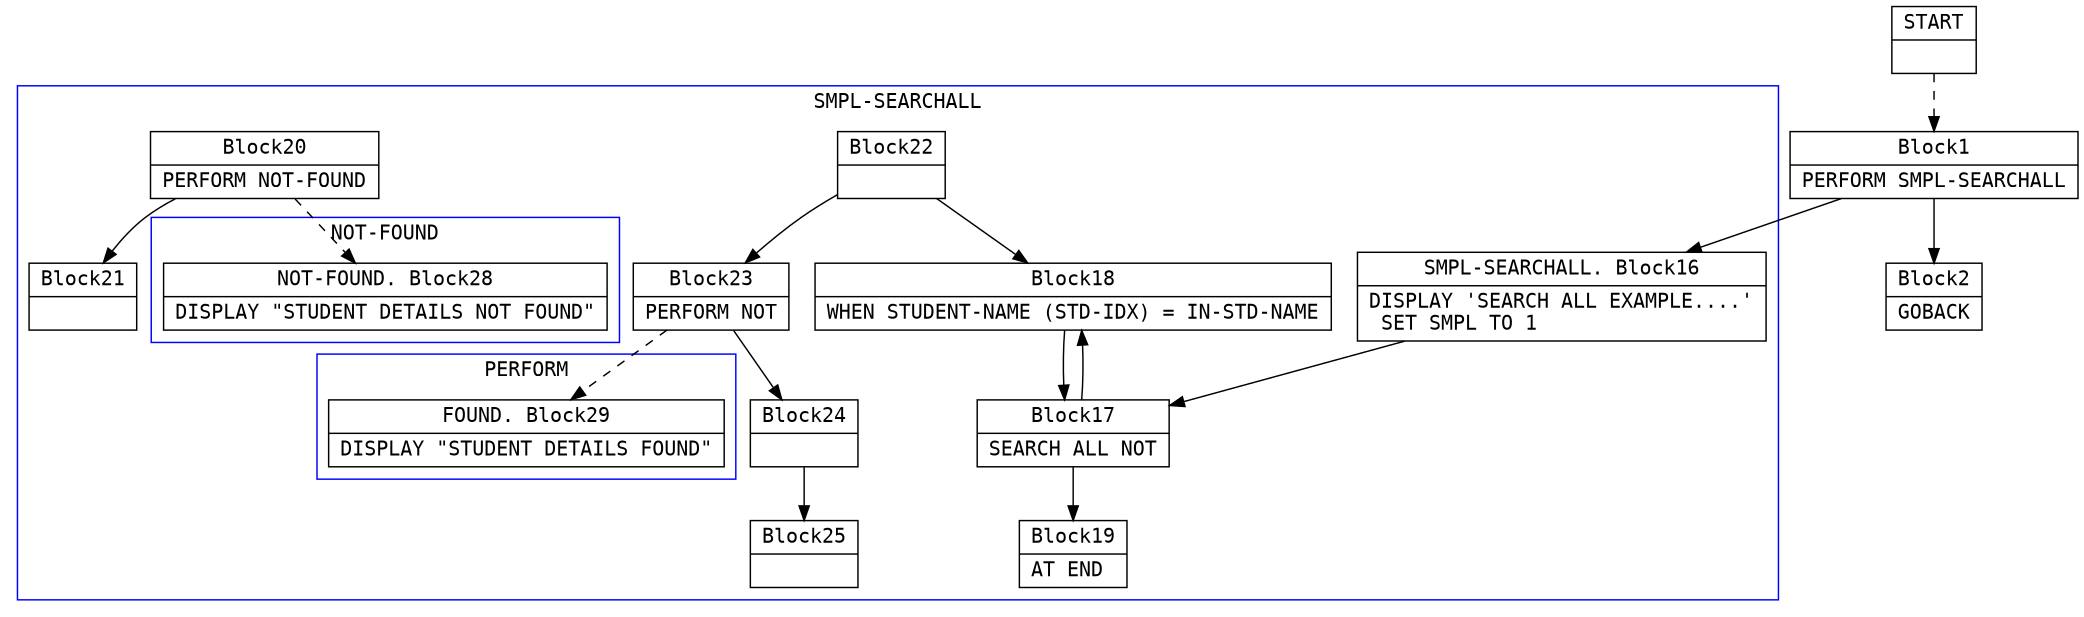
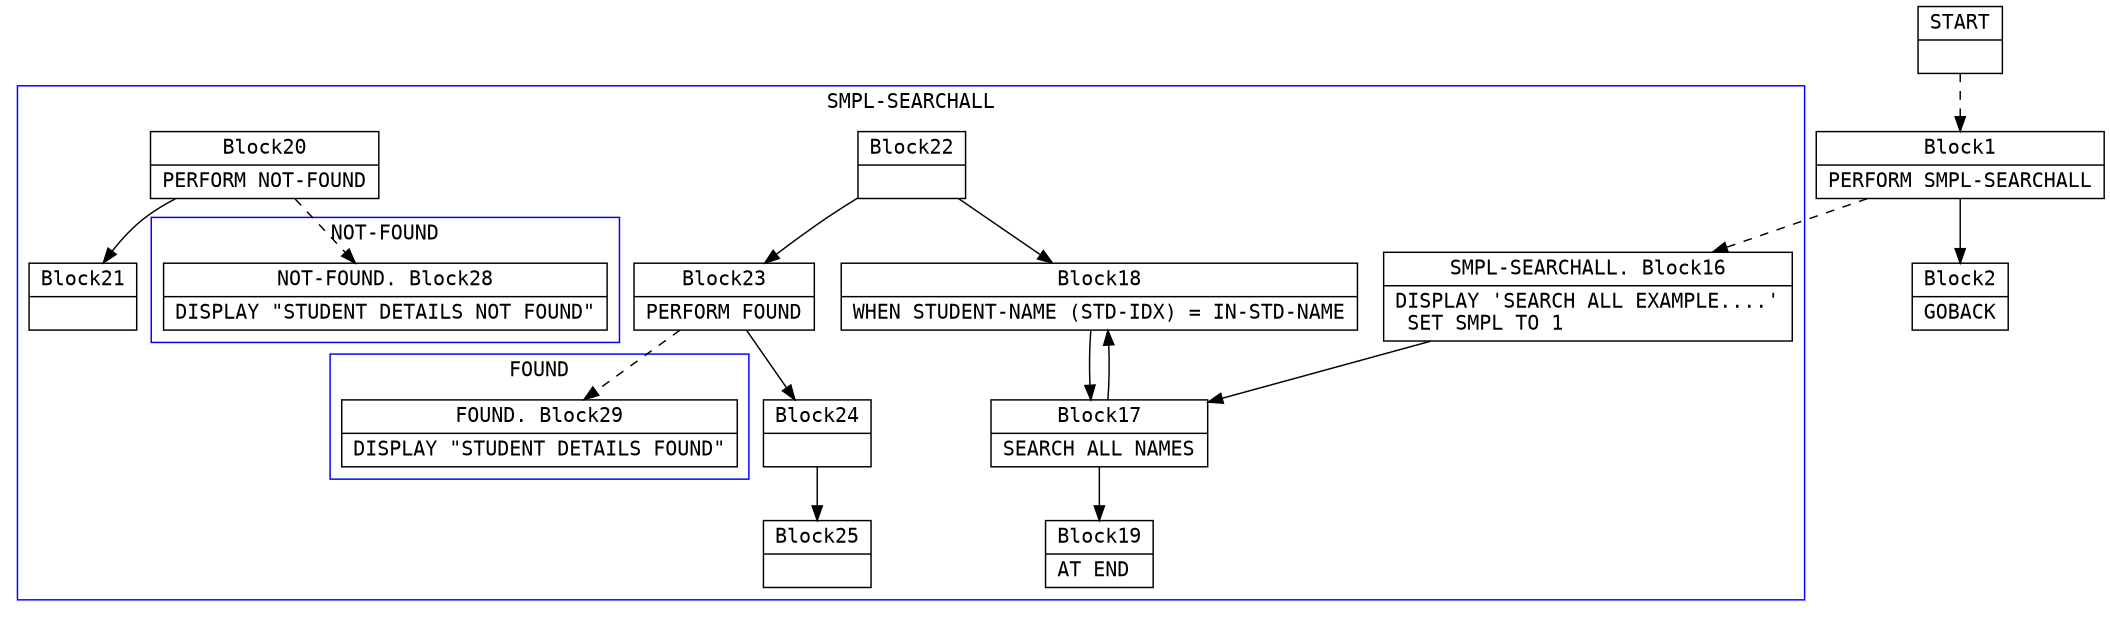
(1767, 224) -> (1793, 224)
(711, 313) -> (724, 313)
(526, 371) -> (539, 371)
(1073, 449) -> (1099, 449)
